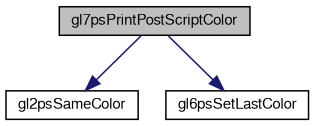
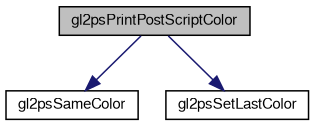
(155, 21) -> (155, 21)
(237, 105) -> (237, 105)
